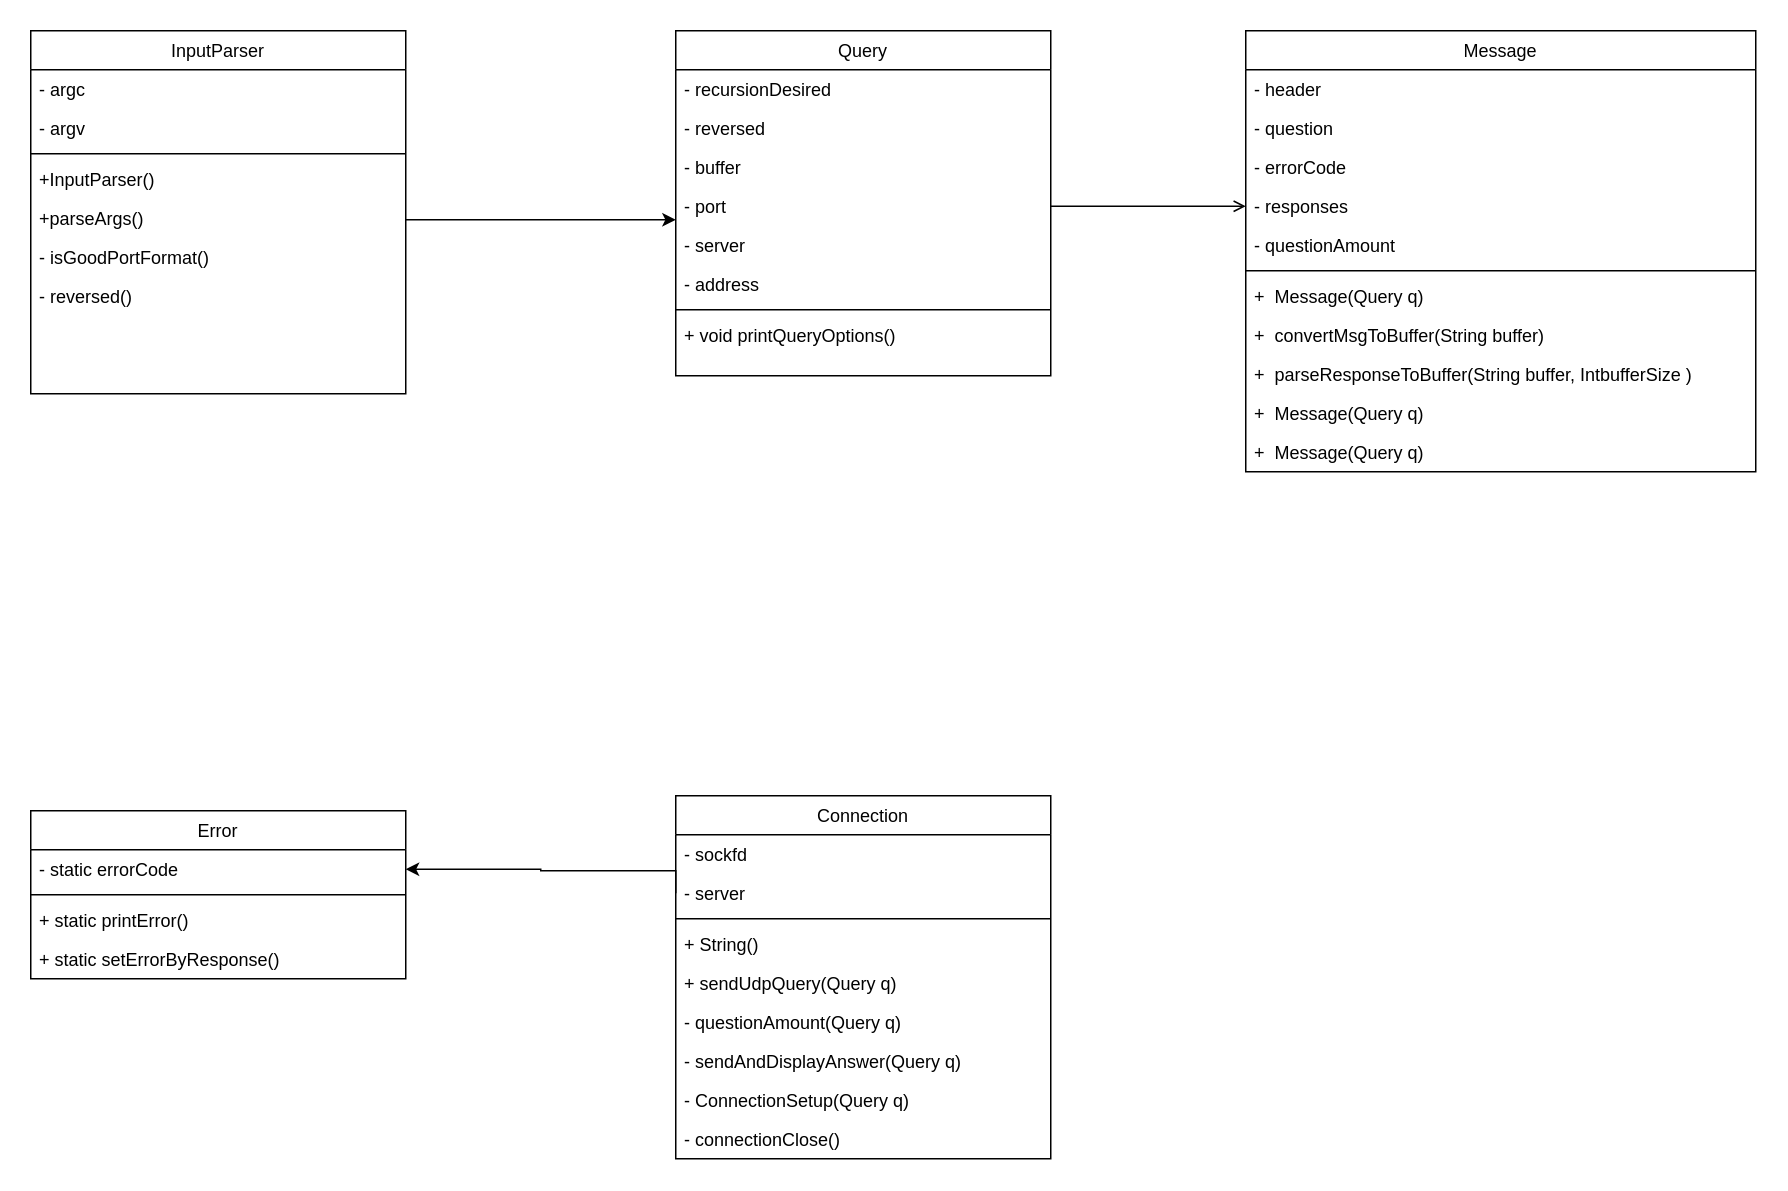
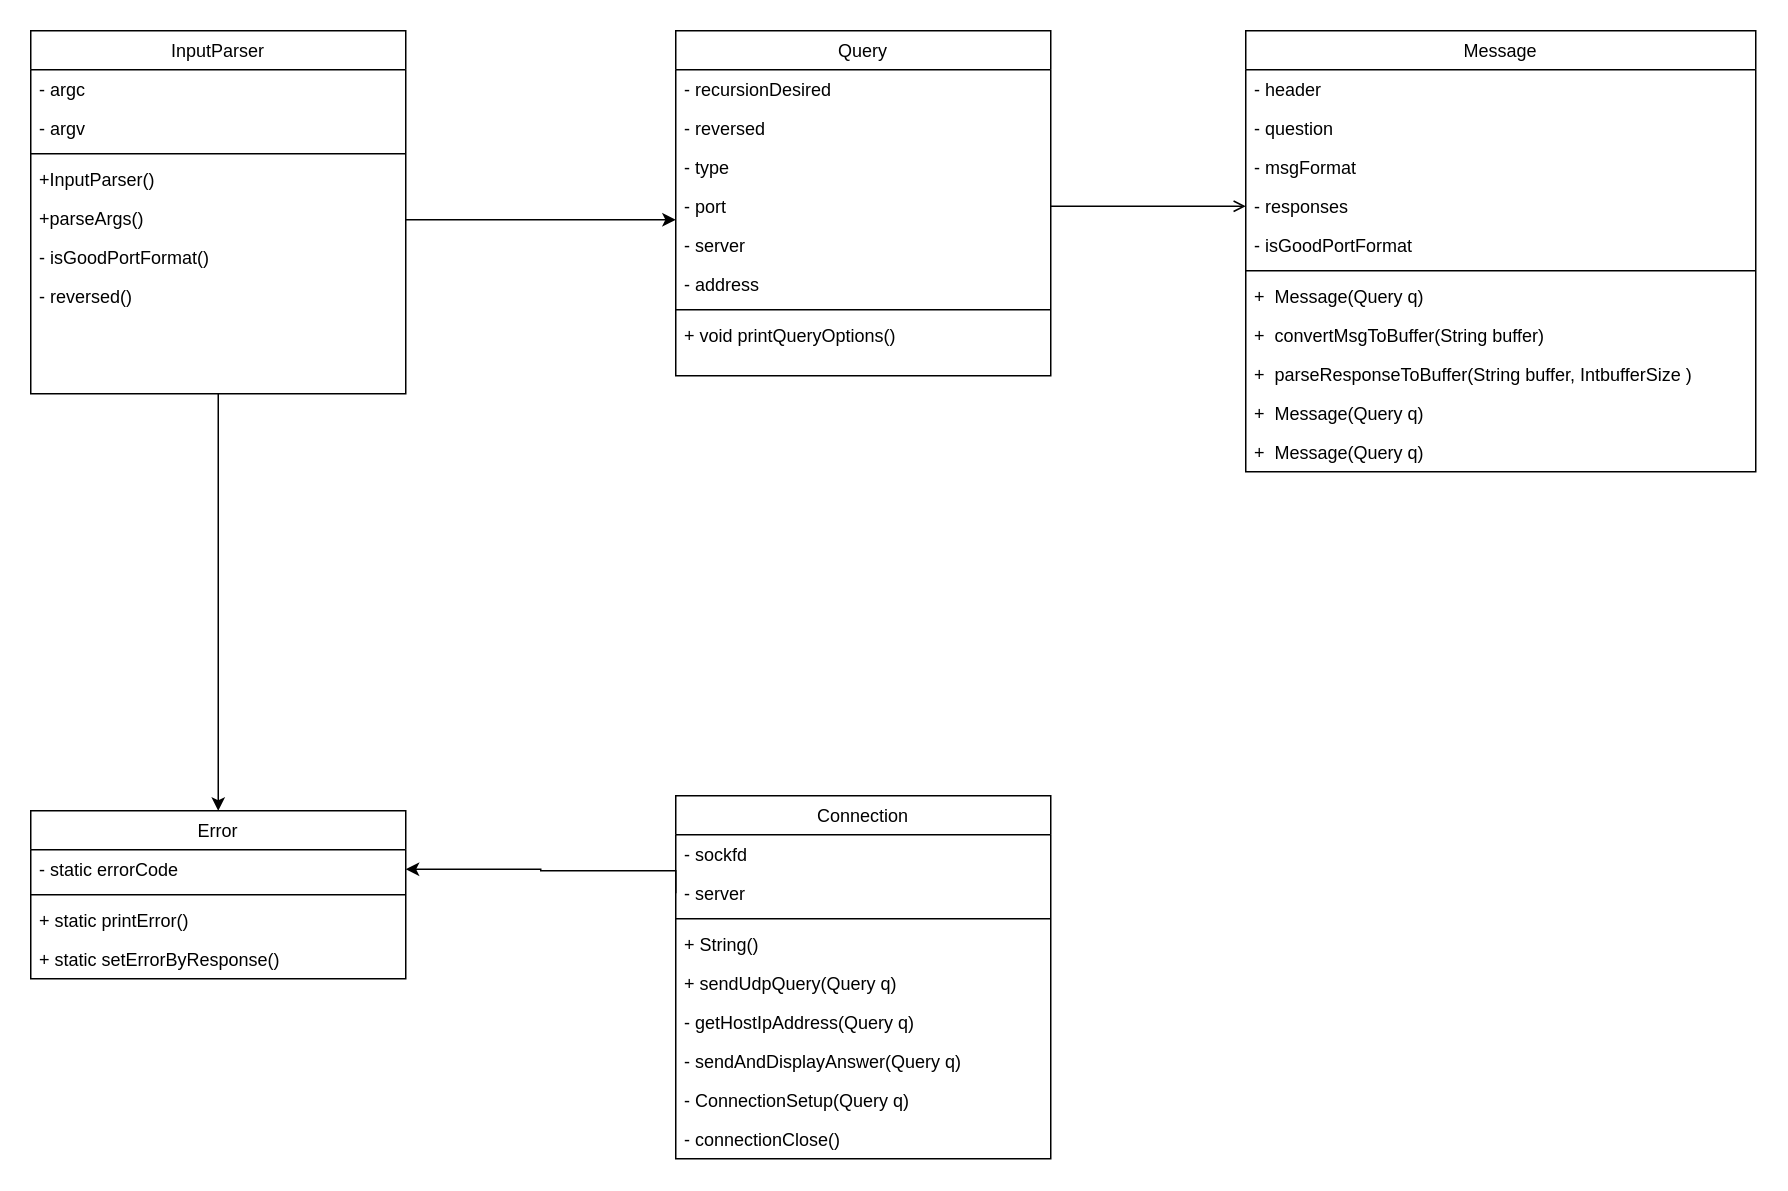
(722, 168) -> (712, 168)
(1307, 168) -> (1307, 168)
(1330, 246) -> (1340, 246)
none -> (218, 598)
(803, 1023) -> (815, 1023)
